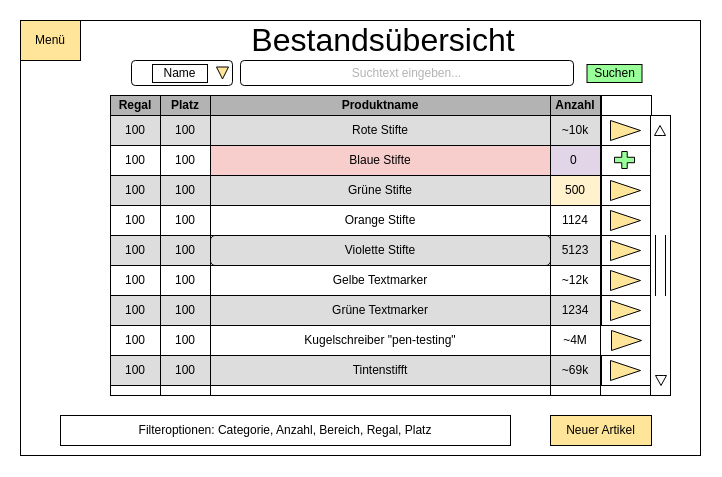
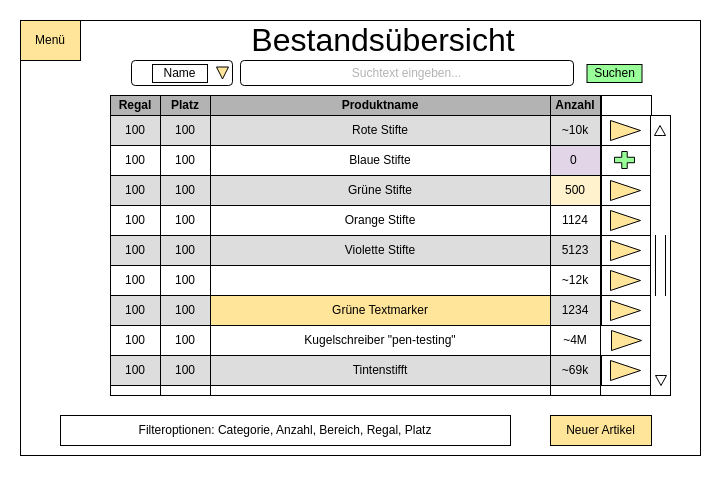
(381, 161) -> (381, 161)
(381, 251) -> (381, 251)
(381, 281) -> none
(381, 311) -> (381, 311)
